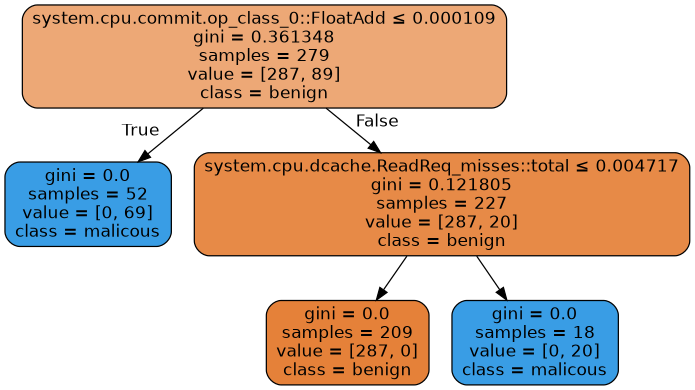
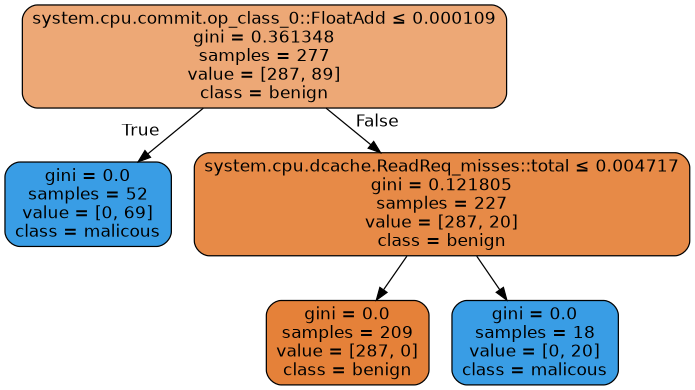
(264, 56) -> (264, 56)
